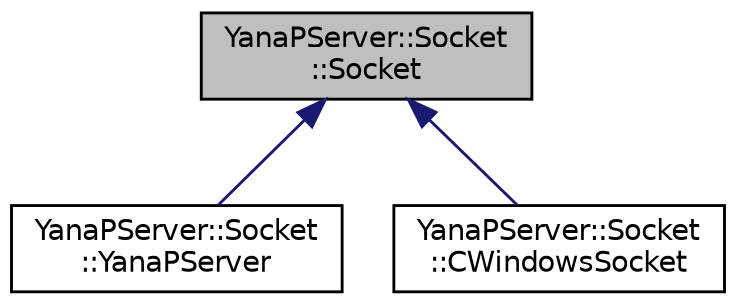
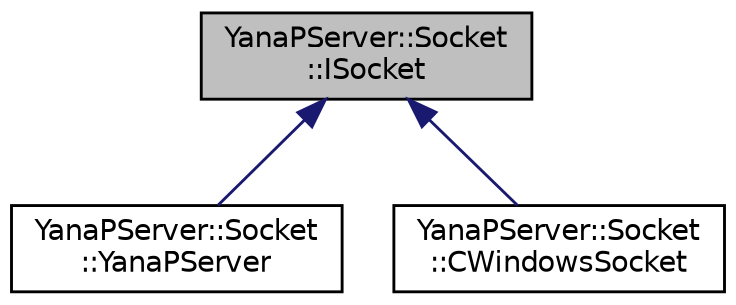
(367, 56) -> (367, 56)
